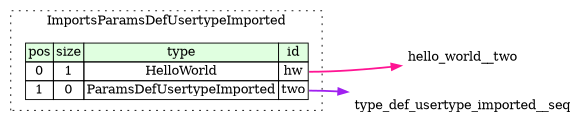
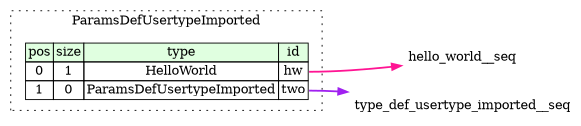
(166, 21) -> (166, 21)
(463, 57) -> (463, 57)
